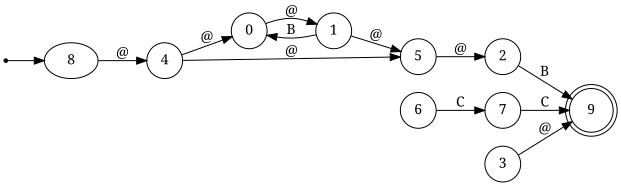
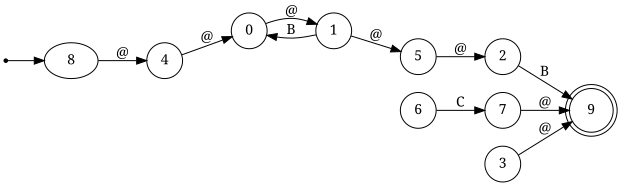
(287, 59) -> none
(545, 103) -> (545, 103)
